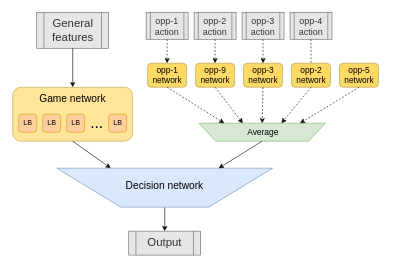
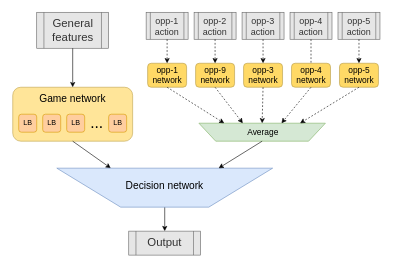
none -> (359, 26)
none -> (359, 57)
(311, 75) -> (311, 75)
